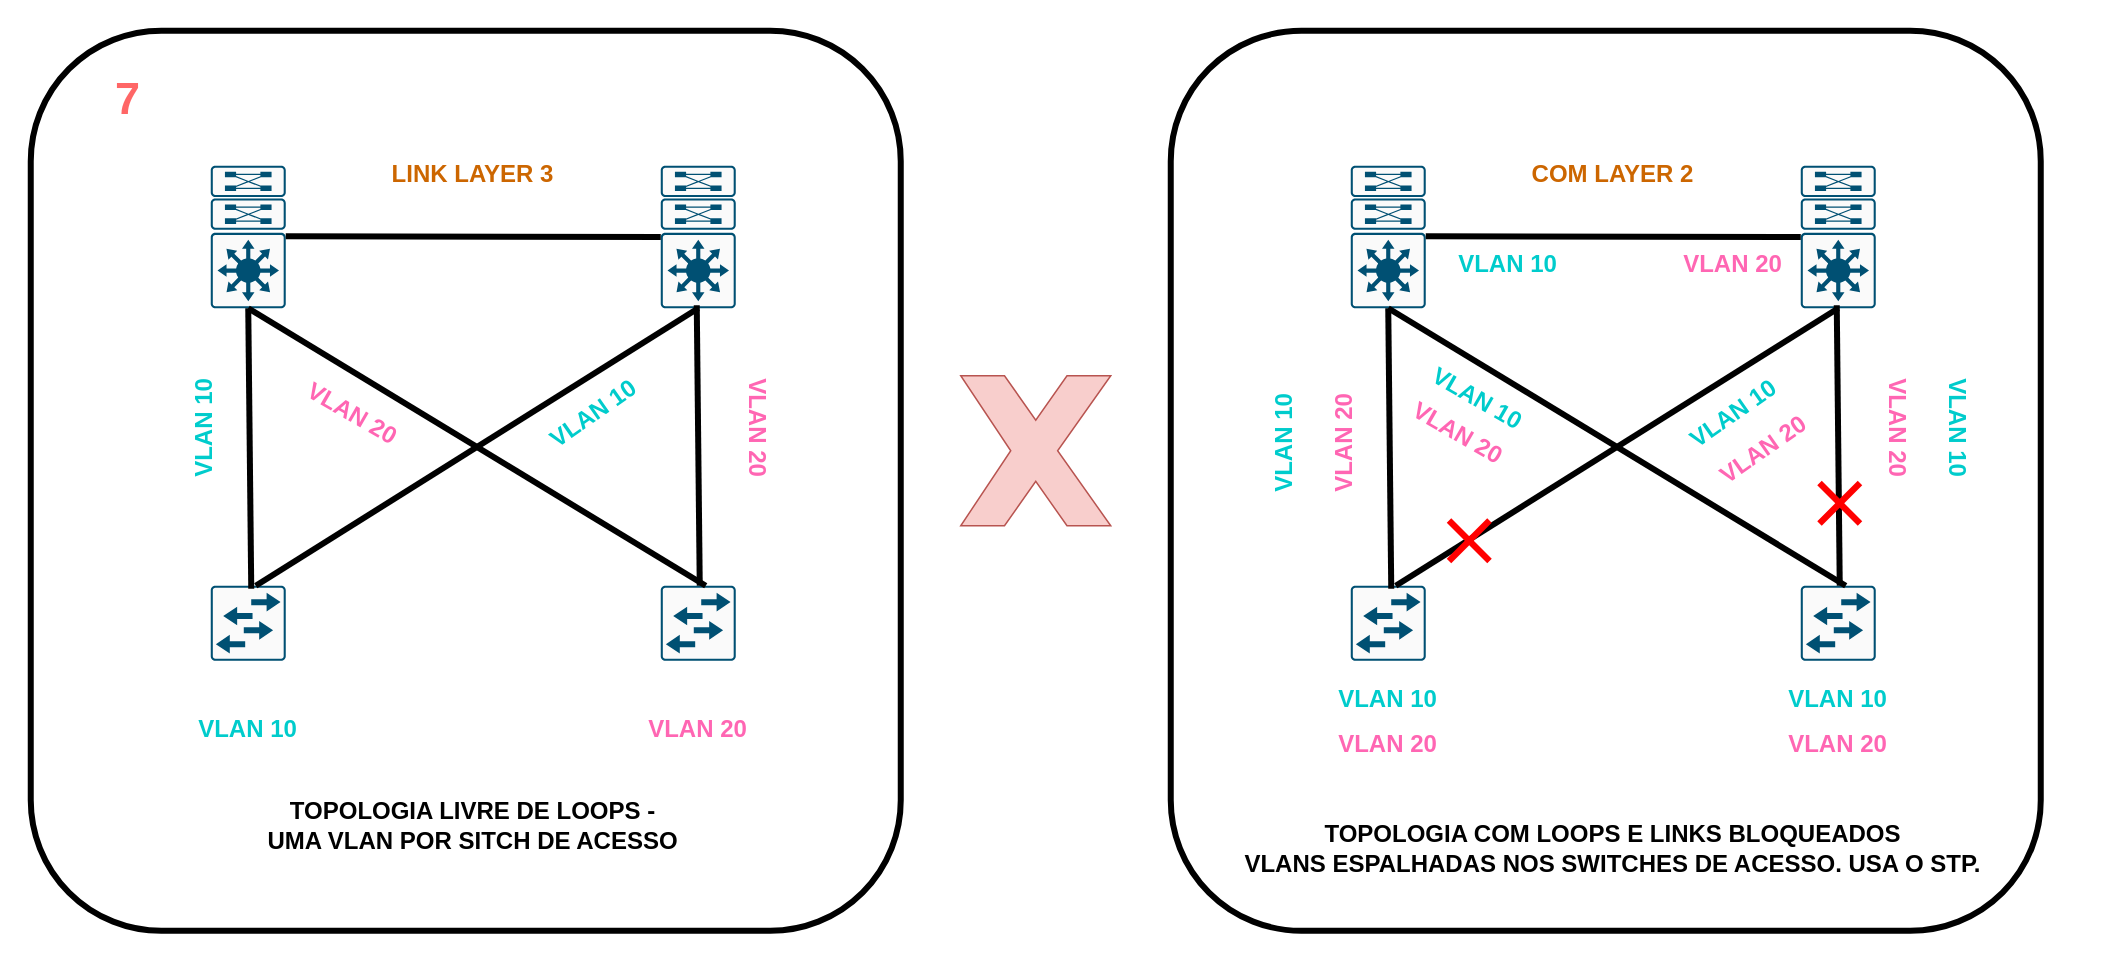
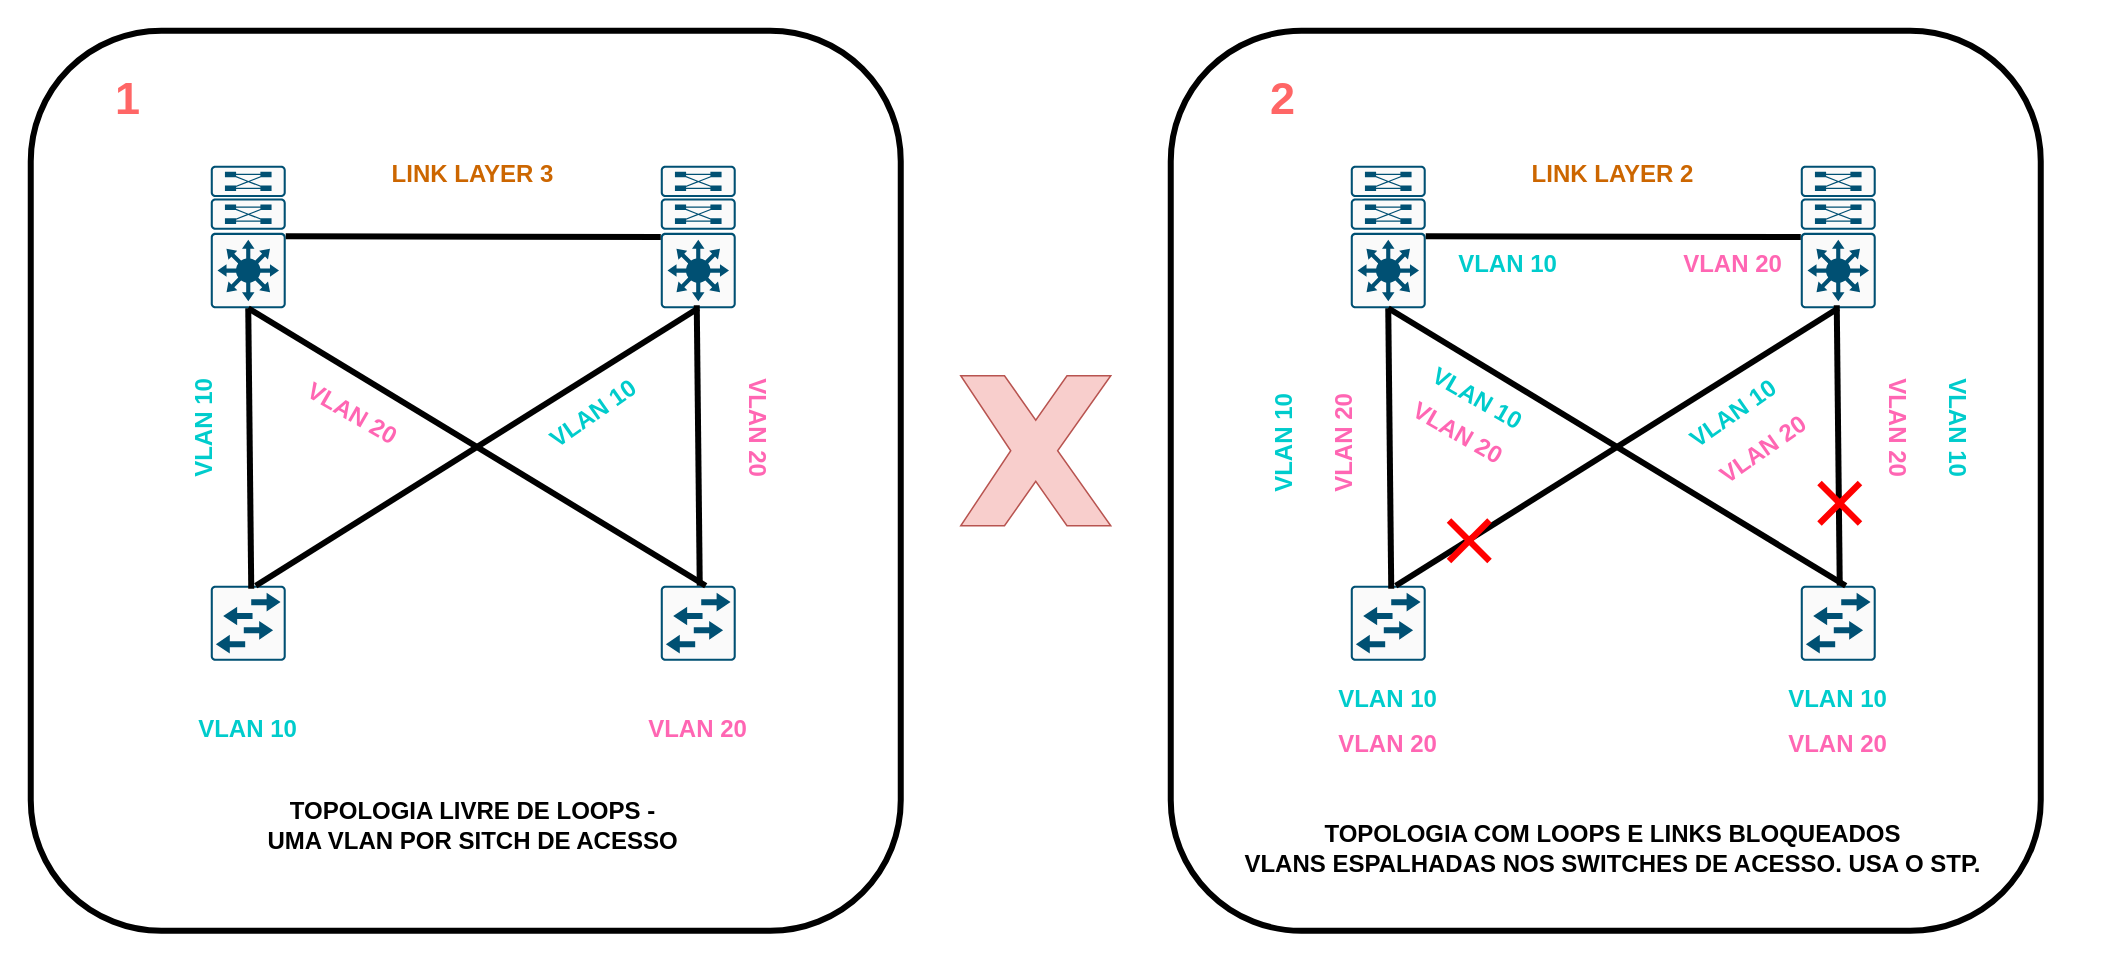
(128, 98) -> (128, 98)
none -> (1283, 98)
(1613, 173) -> (1613, 173)
